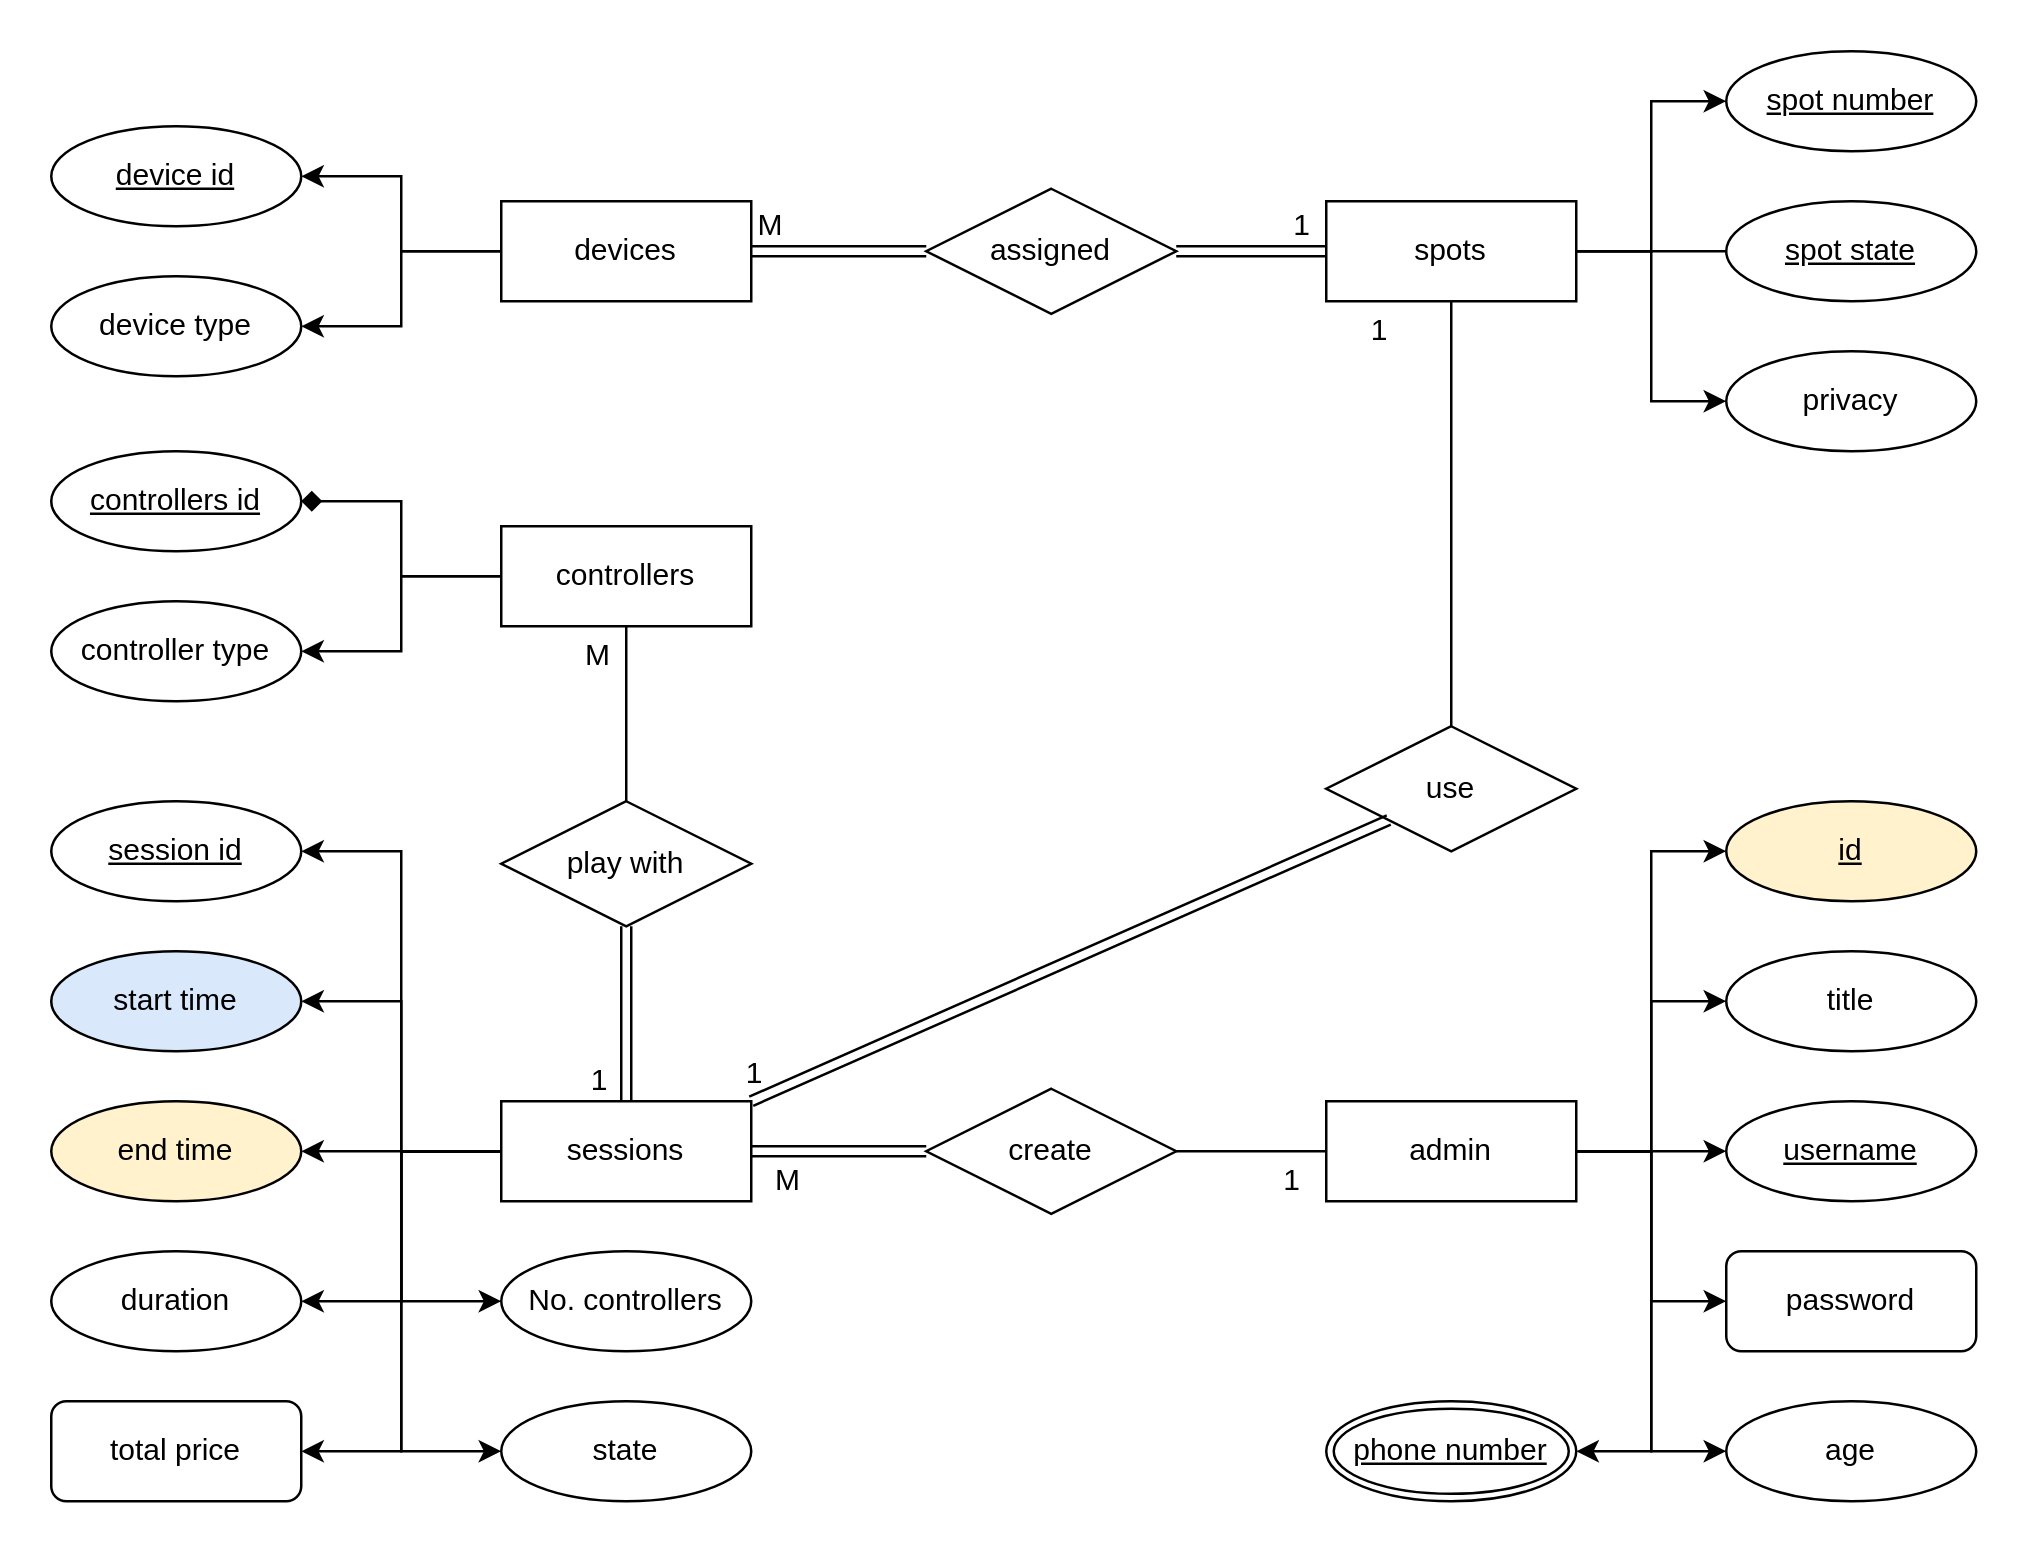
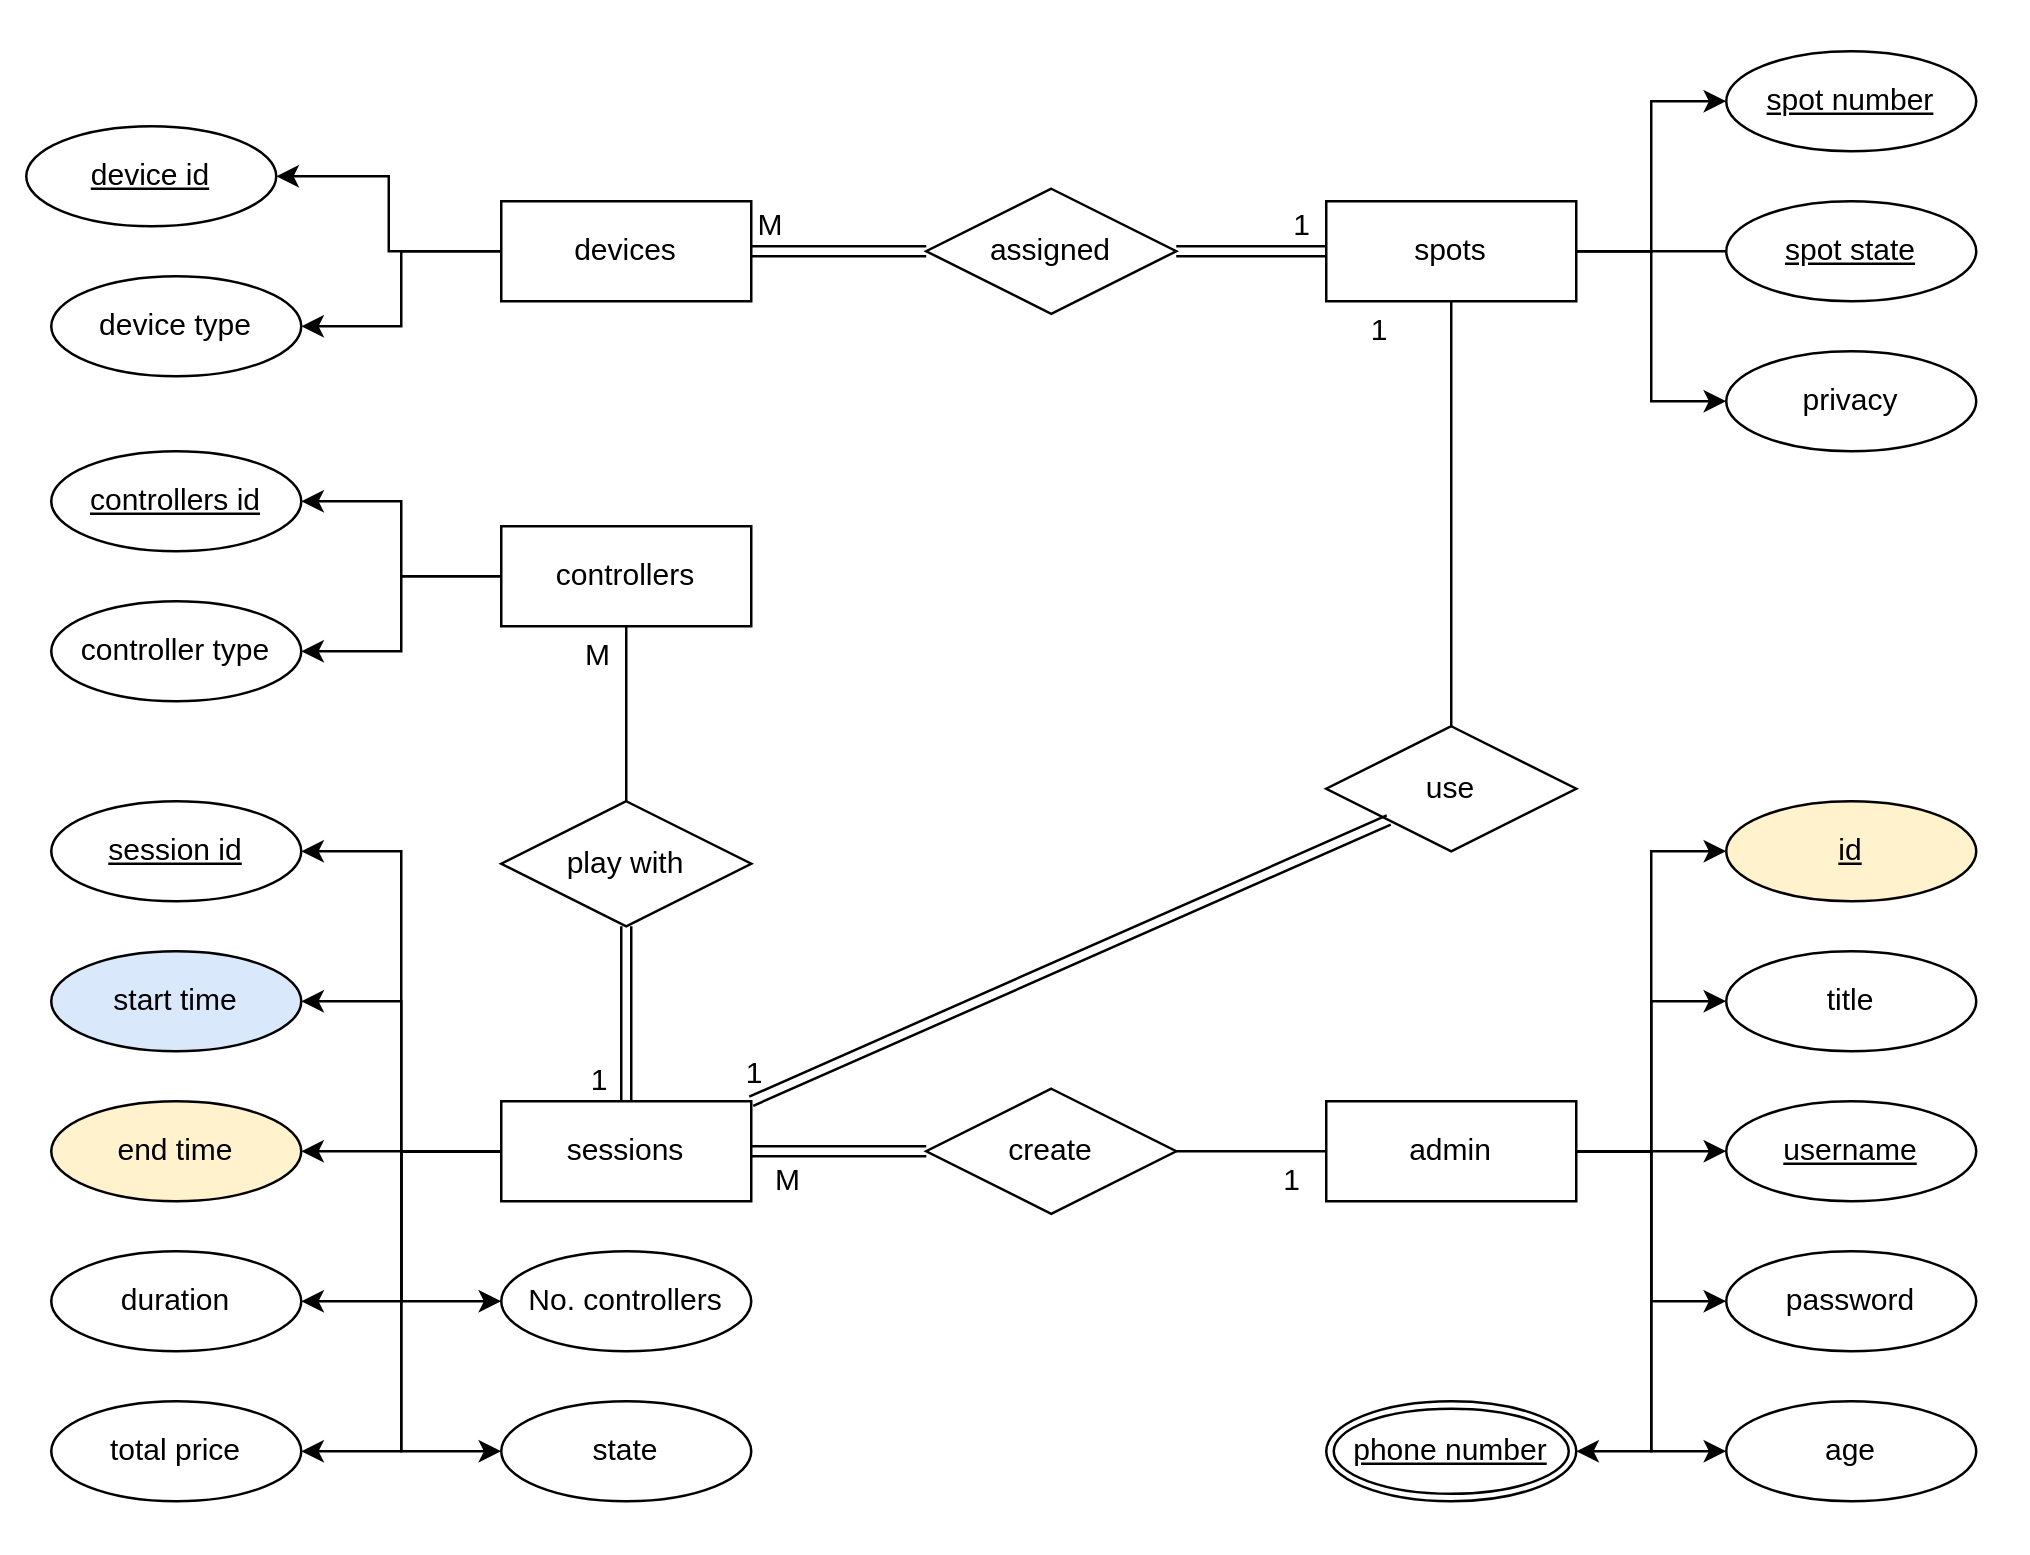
(176, 176) -> (151, 176)
(322, 501) -> (320, 501)
(1851, 1301) -> (1851, 1301)
(176, 1451) -> (176, 1451)
